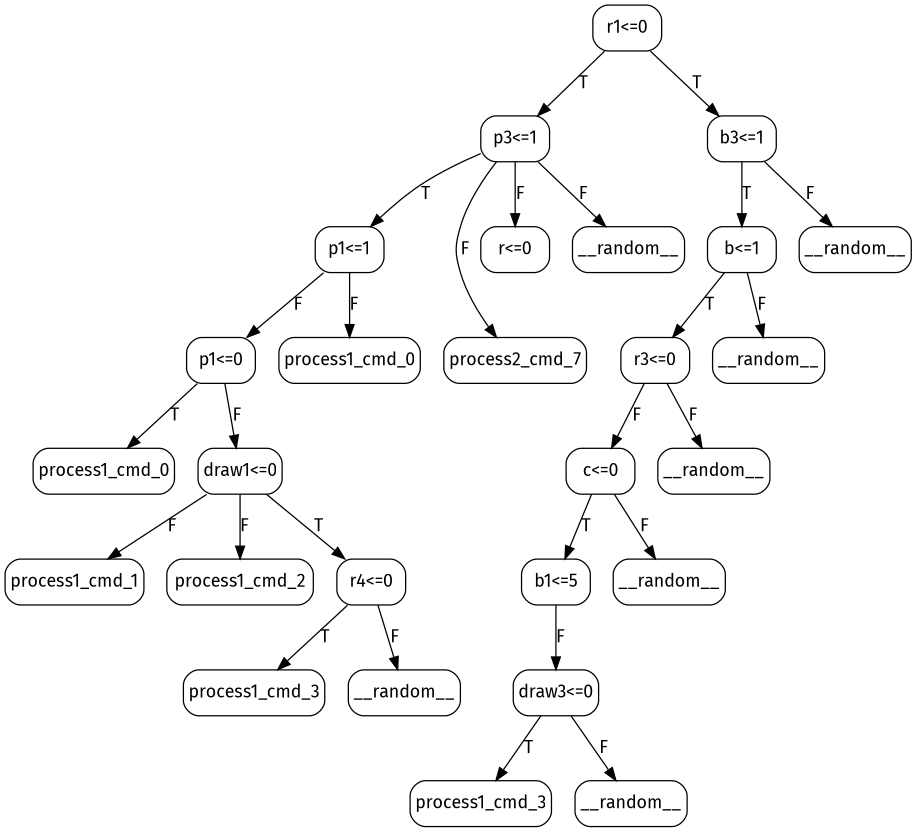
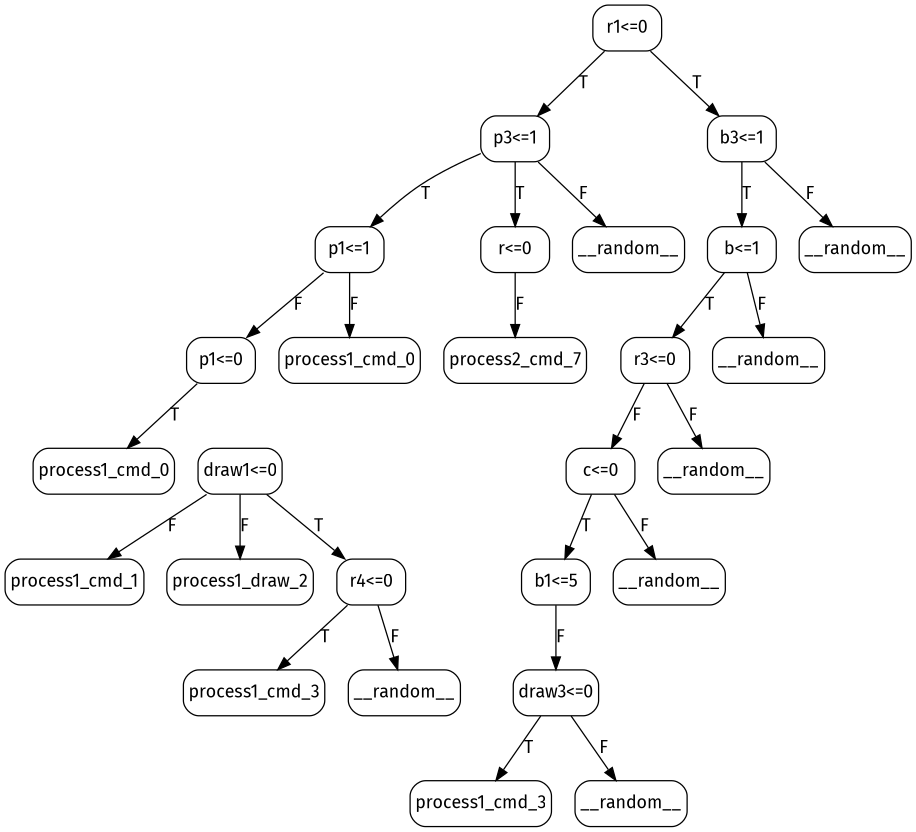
(520, 194) -> (520, 194)
(457, 243) -> (515, 299)
(229, 409) -> none
(240, 582) -> (240, 582)
